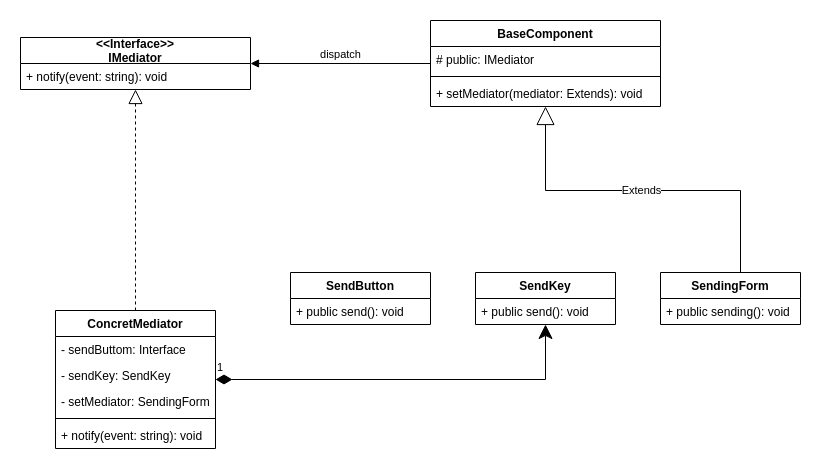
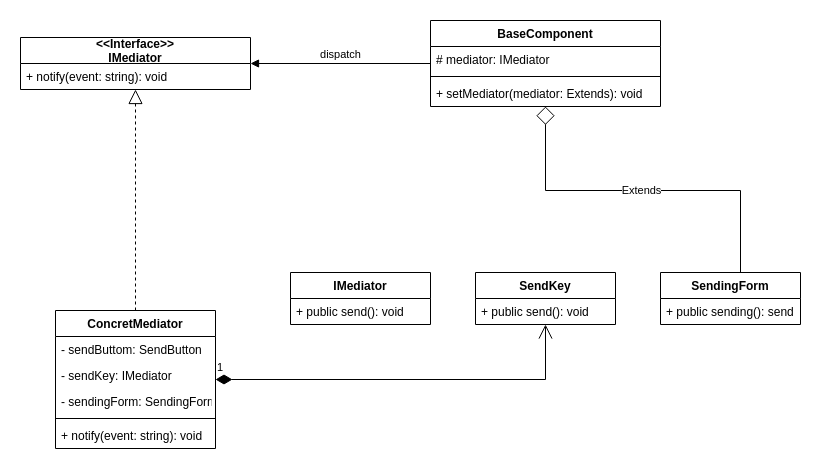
(492, 60) -> (500, 60)
(546, 126) -> (546, 125)
(360, 286) -> (360, 286)
(736, 312) -> (737, 312)
(546, 337) -> (546, 333)
(135, 350) -> (139, 350)
(118, 376) -> (124, 376)
(142, 402) -> (142, 402)
